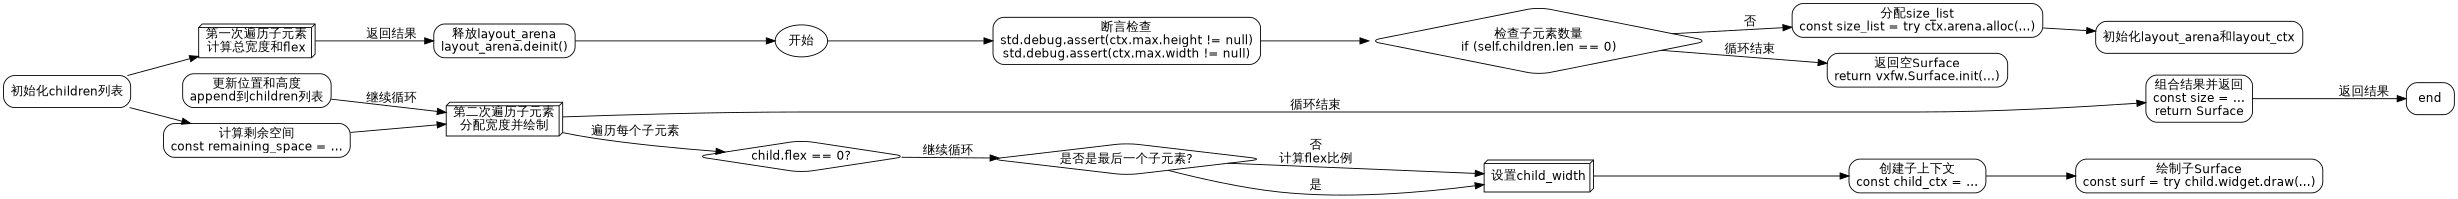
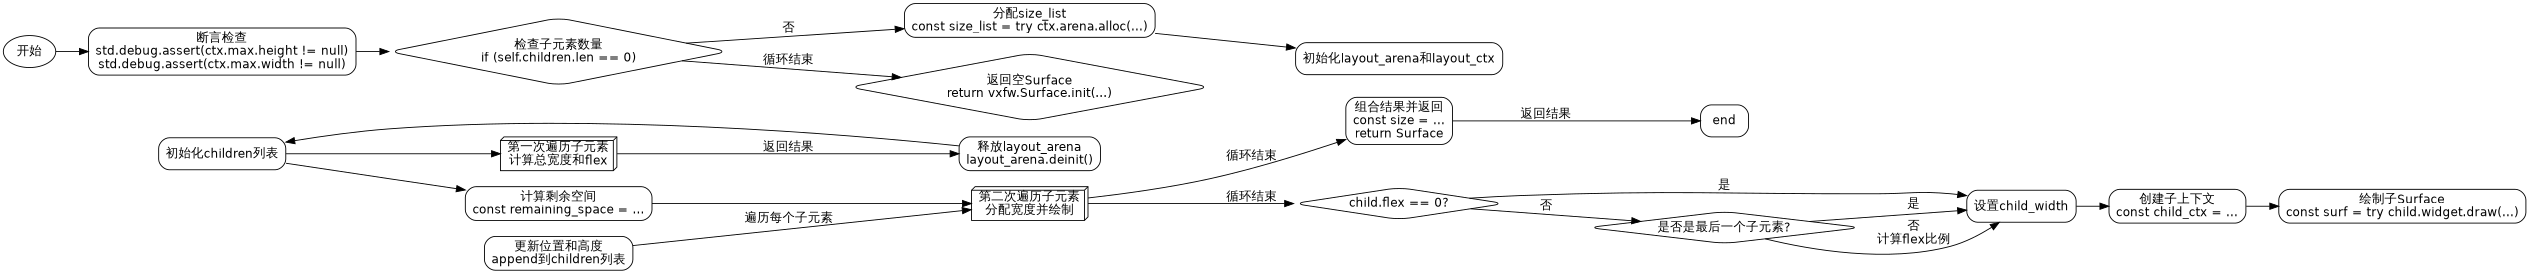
(671, 41) -> (627, 124)
(1917, 70) -> (1030, 87)
(392, 98) -> (789, 218)
(636, 131) -> (1252, 197)
(949, 151) -> (1546, 206)
(1539, 176) -> (2021, 206)
none -> (1714, 193)
